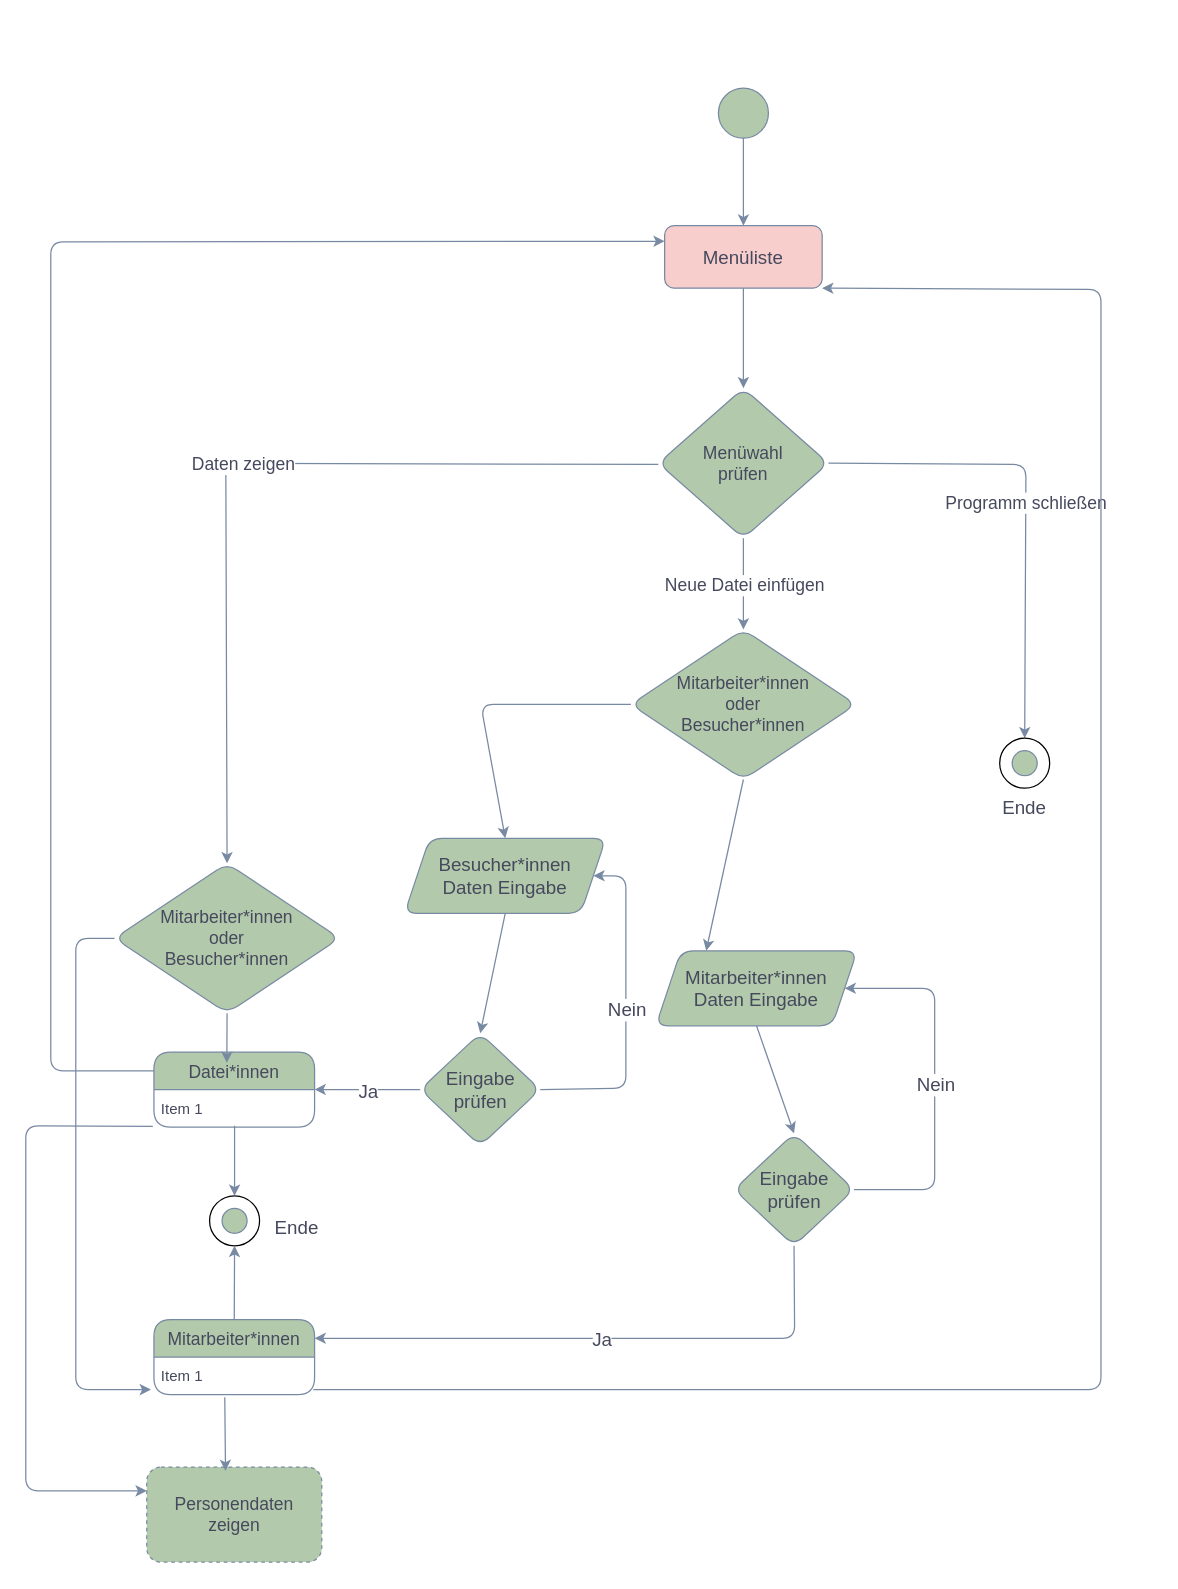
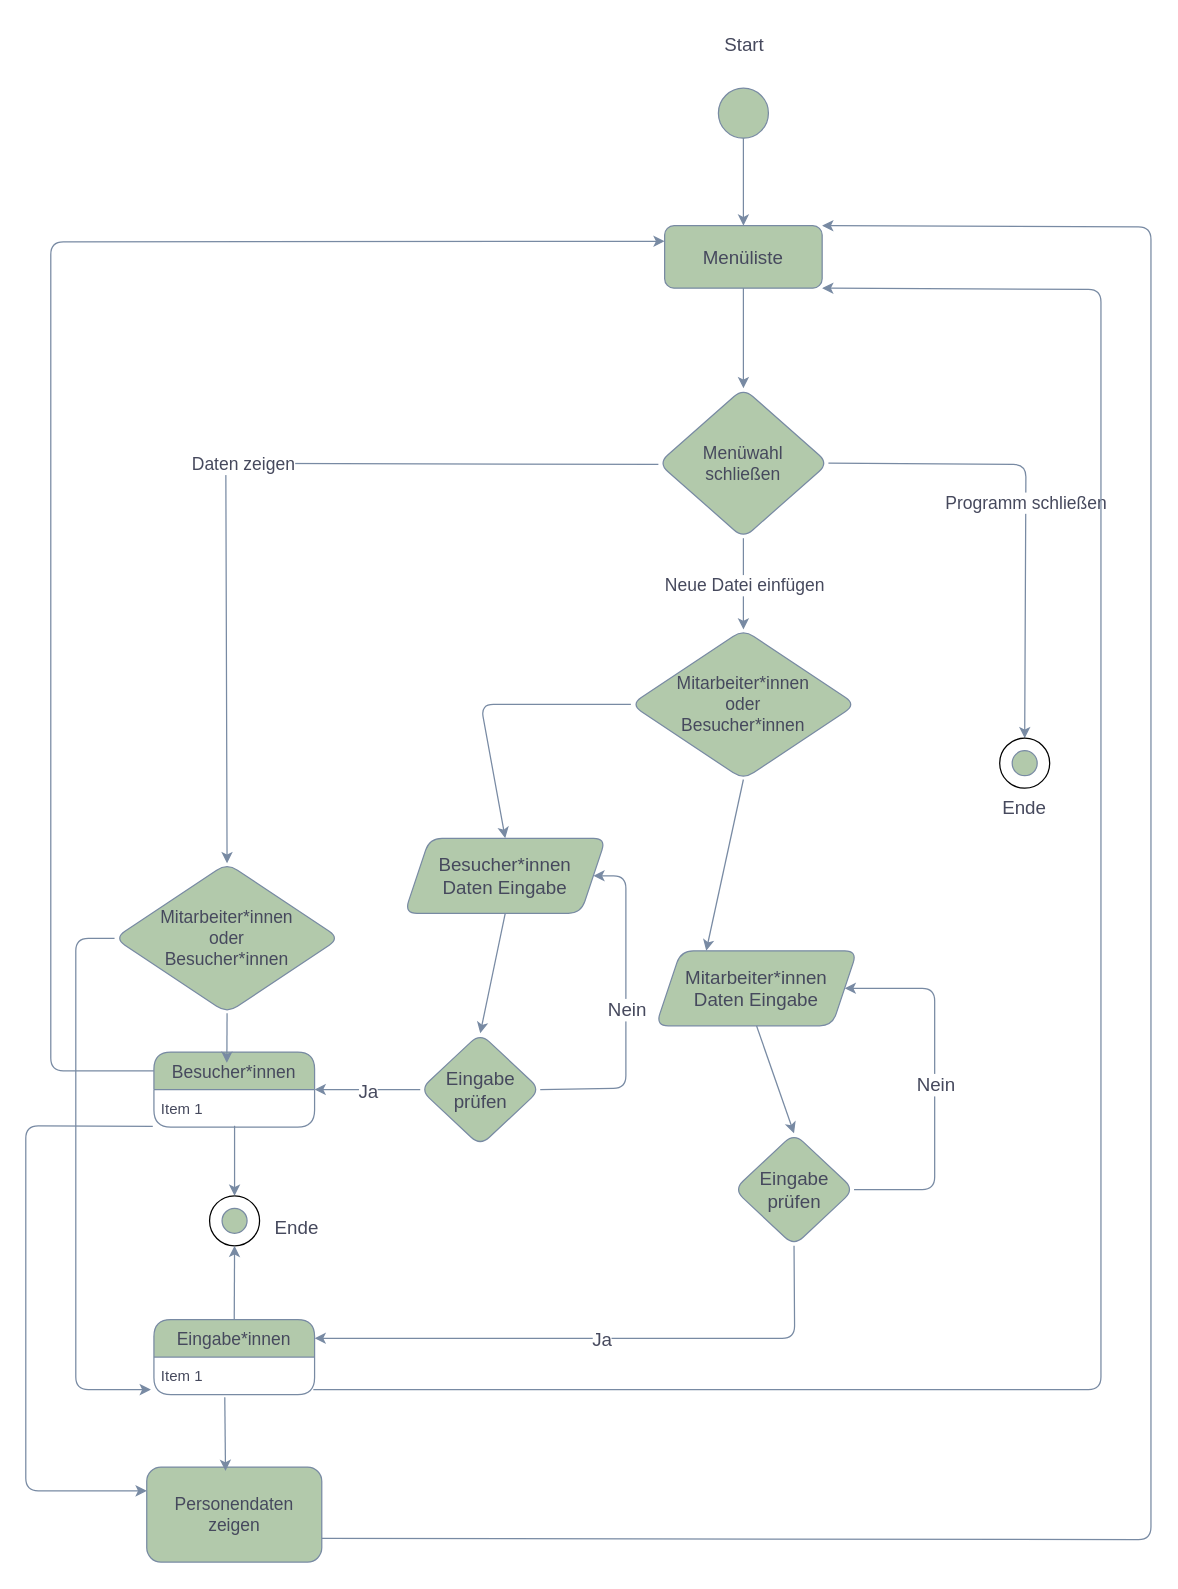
none -> (744, 44)
(743, 257) -> (743, 257)
(743, 463) -> (743, 463)
(233, 1072) -> (233, 1072)
none -> (1151, 1138)
(233, 1339) -> (233, 1339)
(234, 1514) -> (234, 1514)
